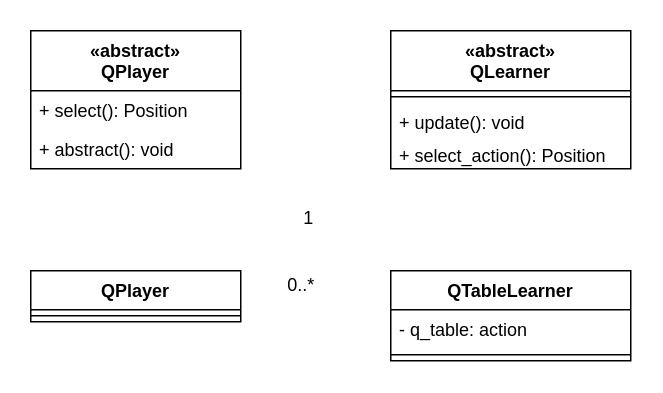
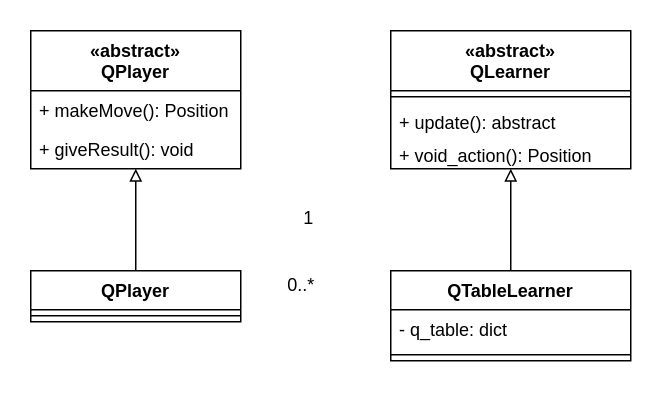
(126, 111) -> (138, 111)
(470, 123) -> (493, 123)
(120, 150) -> (126, 150)
(519, 156) -> (509, 156)
none -> (136, 226)
none -> (511, 226)
(473, 330) -> (463, 330)
